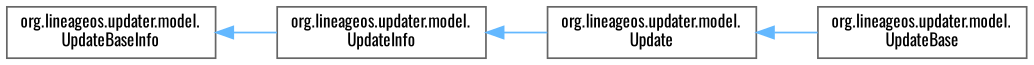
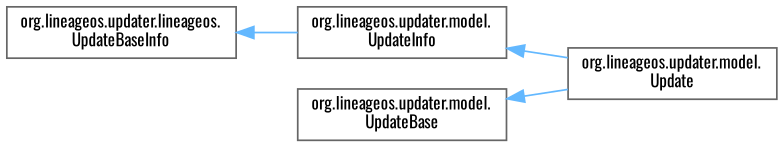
(111, 33) -> (121, 33)
(796, 33) -> (546, 93)
